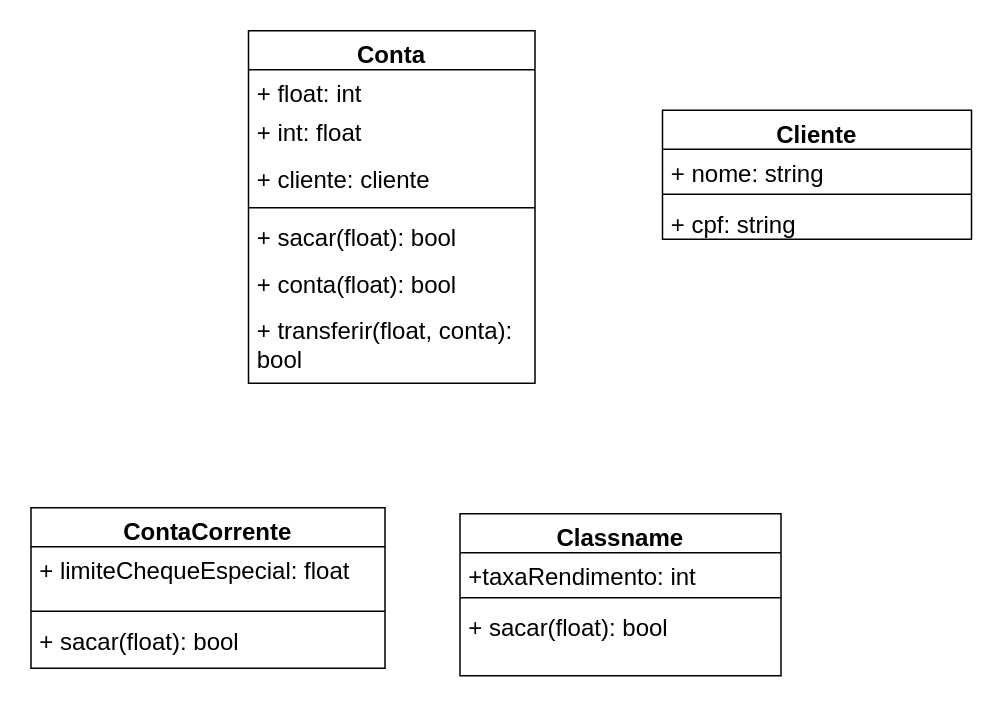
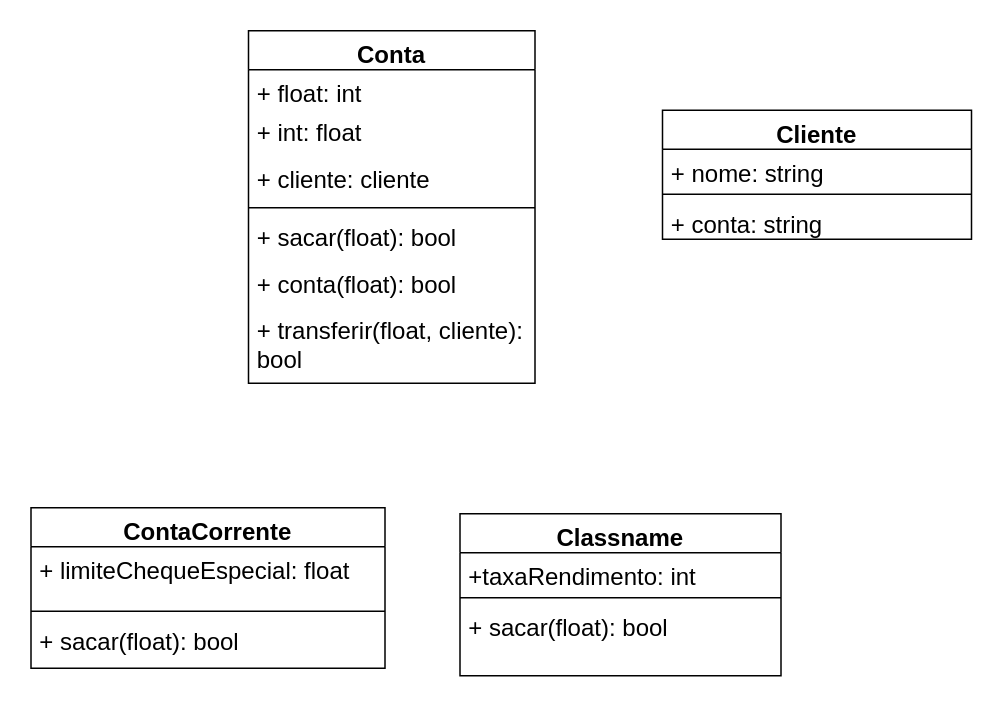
(746, 225) -> (760, 225)
(393, 346) -> (393, 346)
